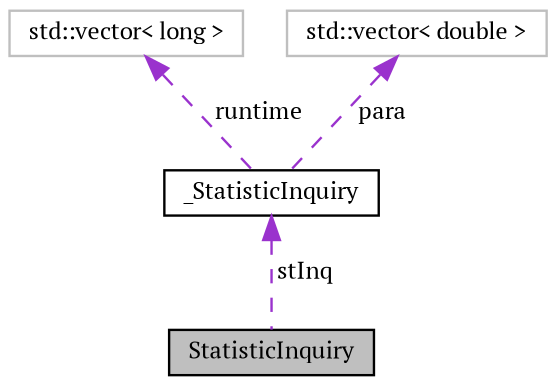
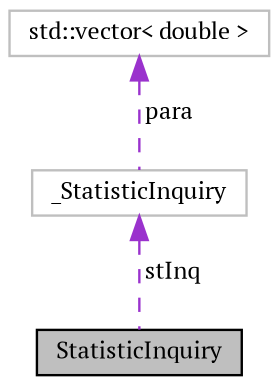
(126, 33) -> none
(272, 193) -> (139, 193)
